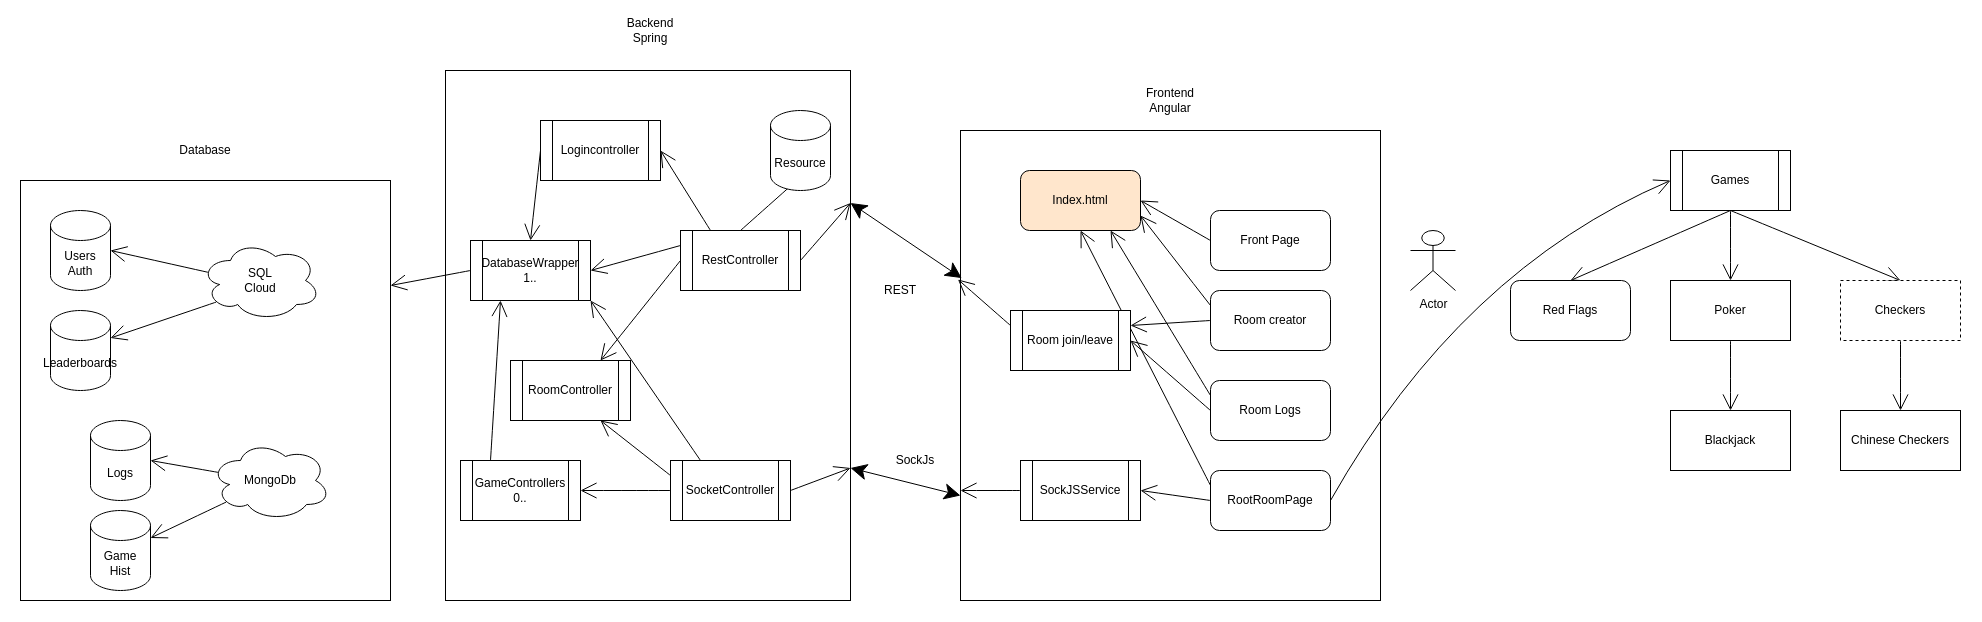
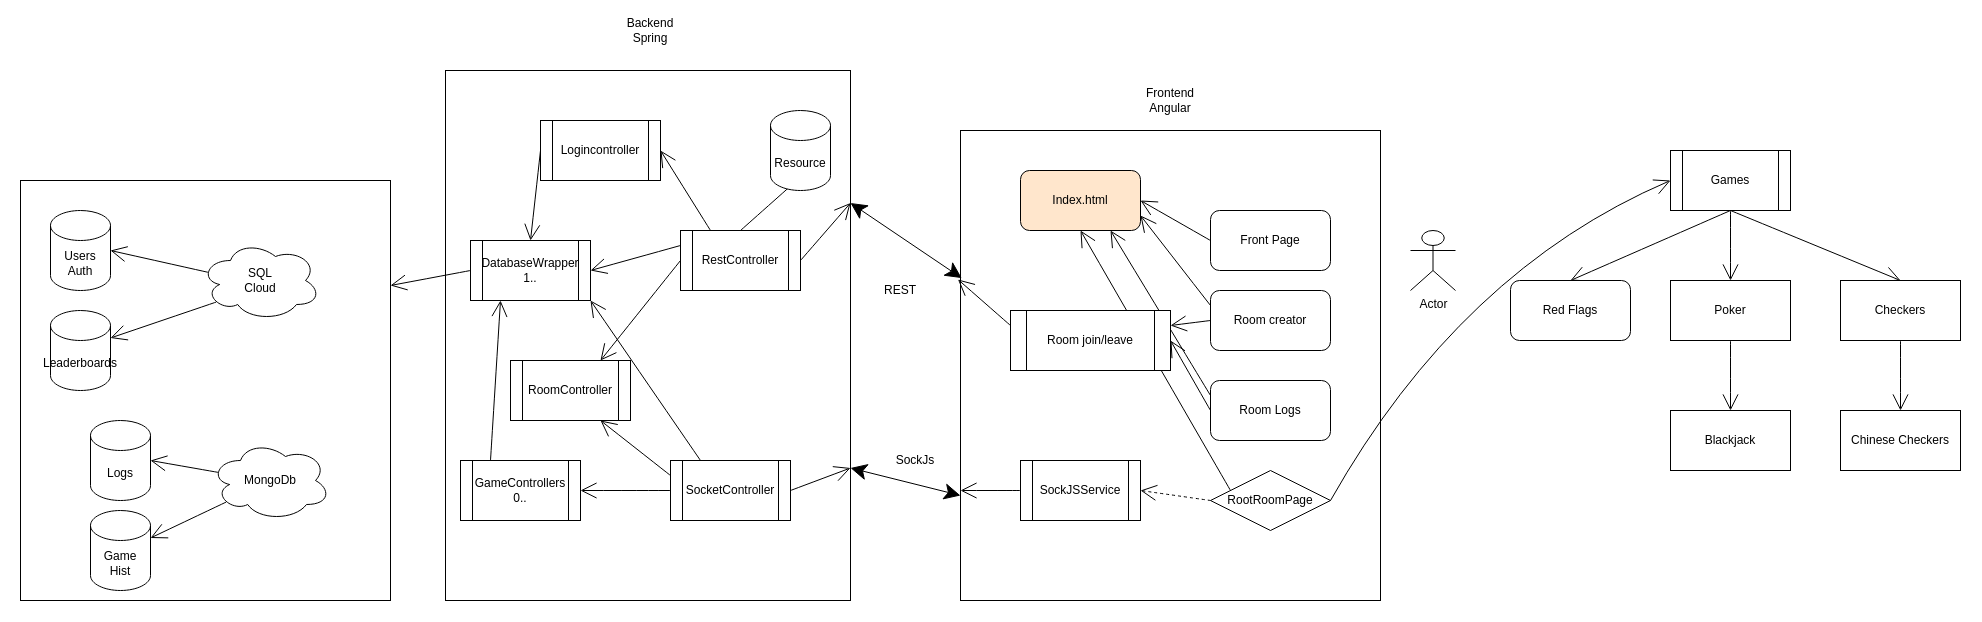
(206, 151) -> none
(1901, 311) -> (1901, 311)
(1071, 341) -> (1091, 341)
(1176, 496) -> (1176, 496)
(1271, 501) -> (1271, 501)
